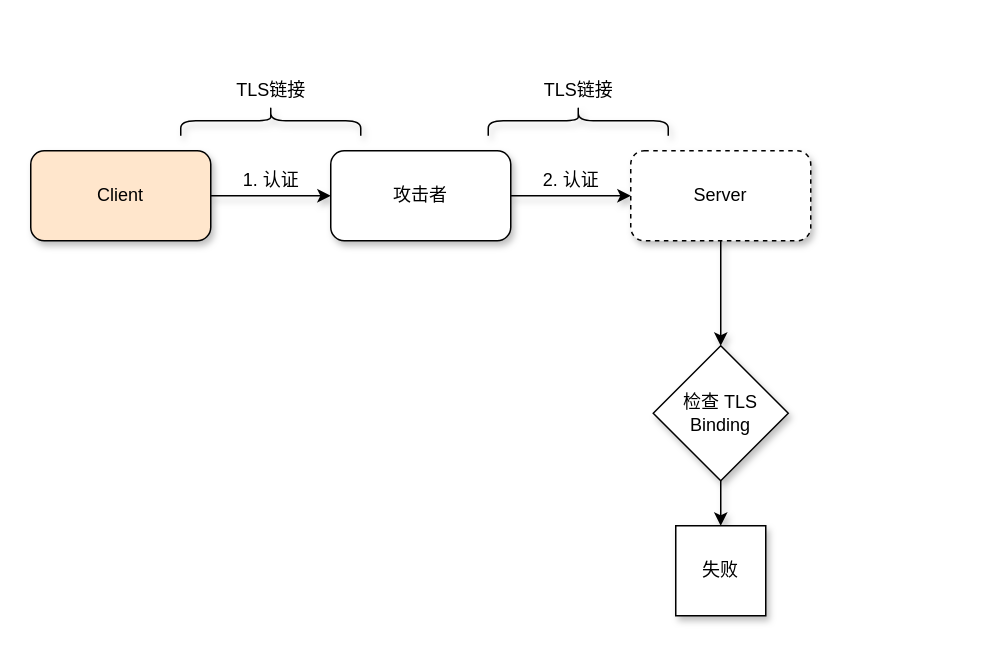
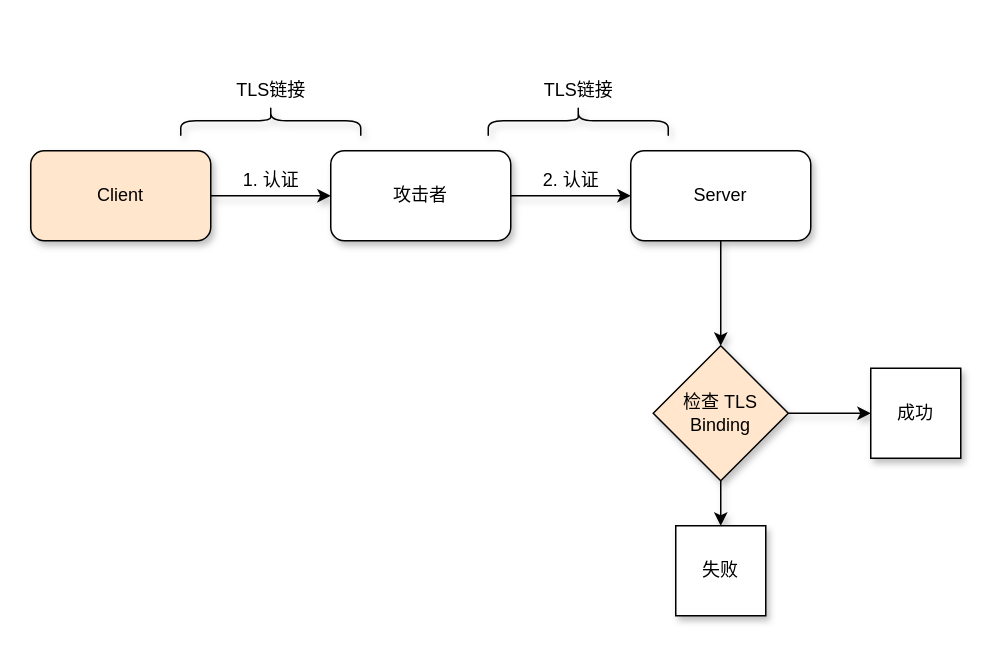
(721, 196) -> (721, 196)
(721, 413) -> (721, 413)
none -> (825, 413)
none -> (916, 413)
